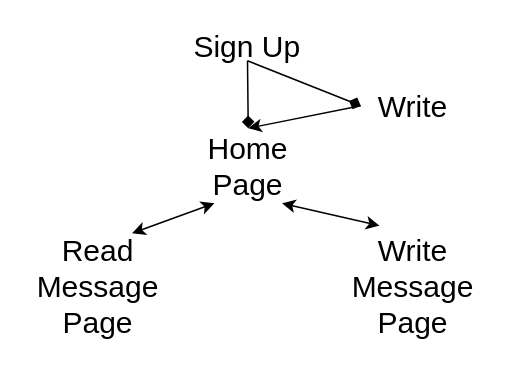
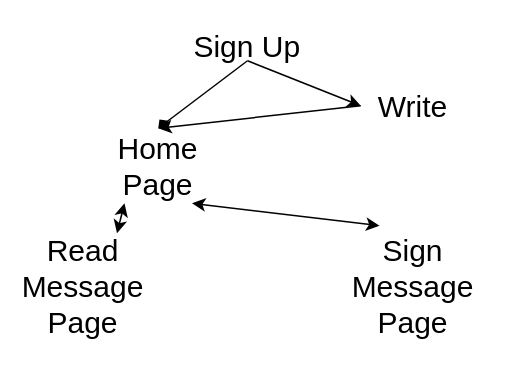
(349, 101) -> (350, 101)
(248, 166) -> (158, 166)
(98, 286) -> (83, 286)
(413, 286) -> (413, 286)
